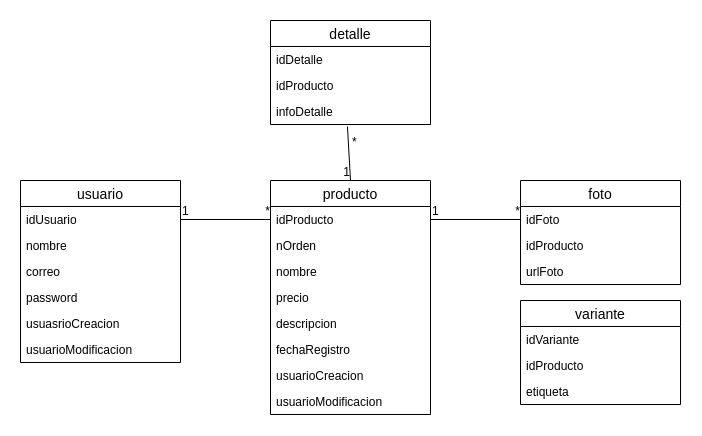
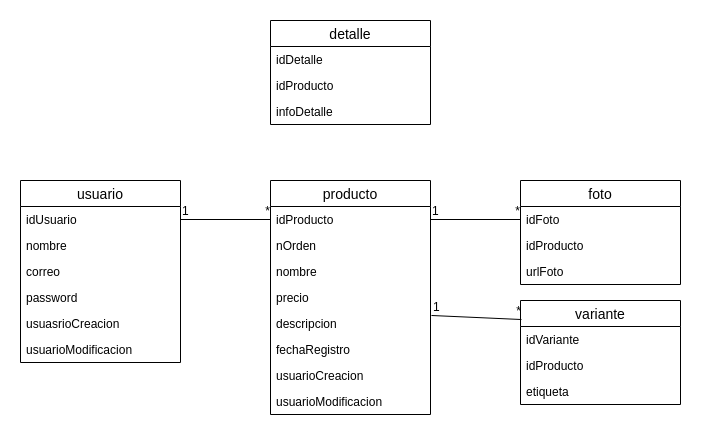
(349, 154) -> none
none -> (476, 318)
